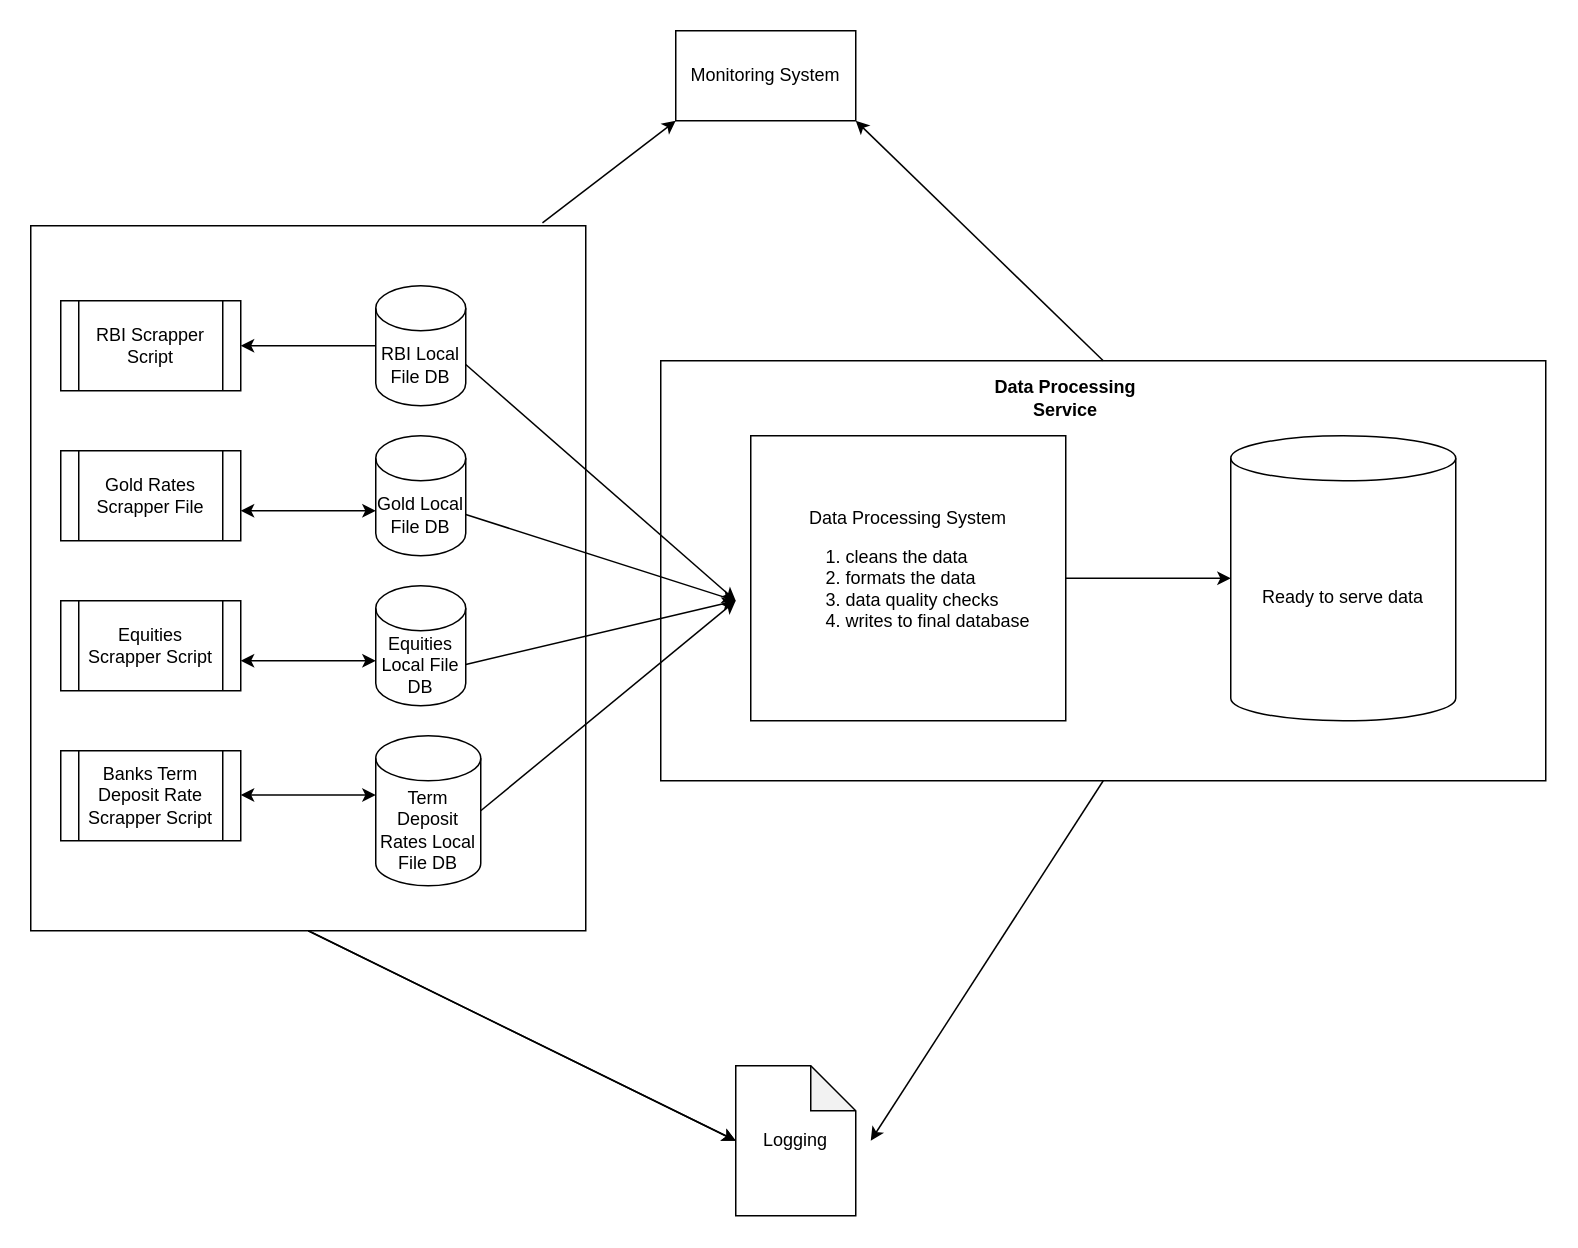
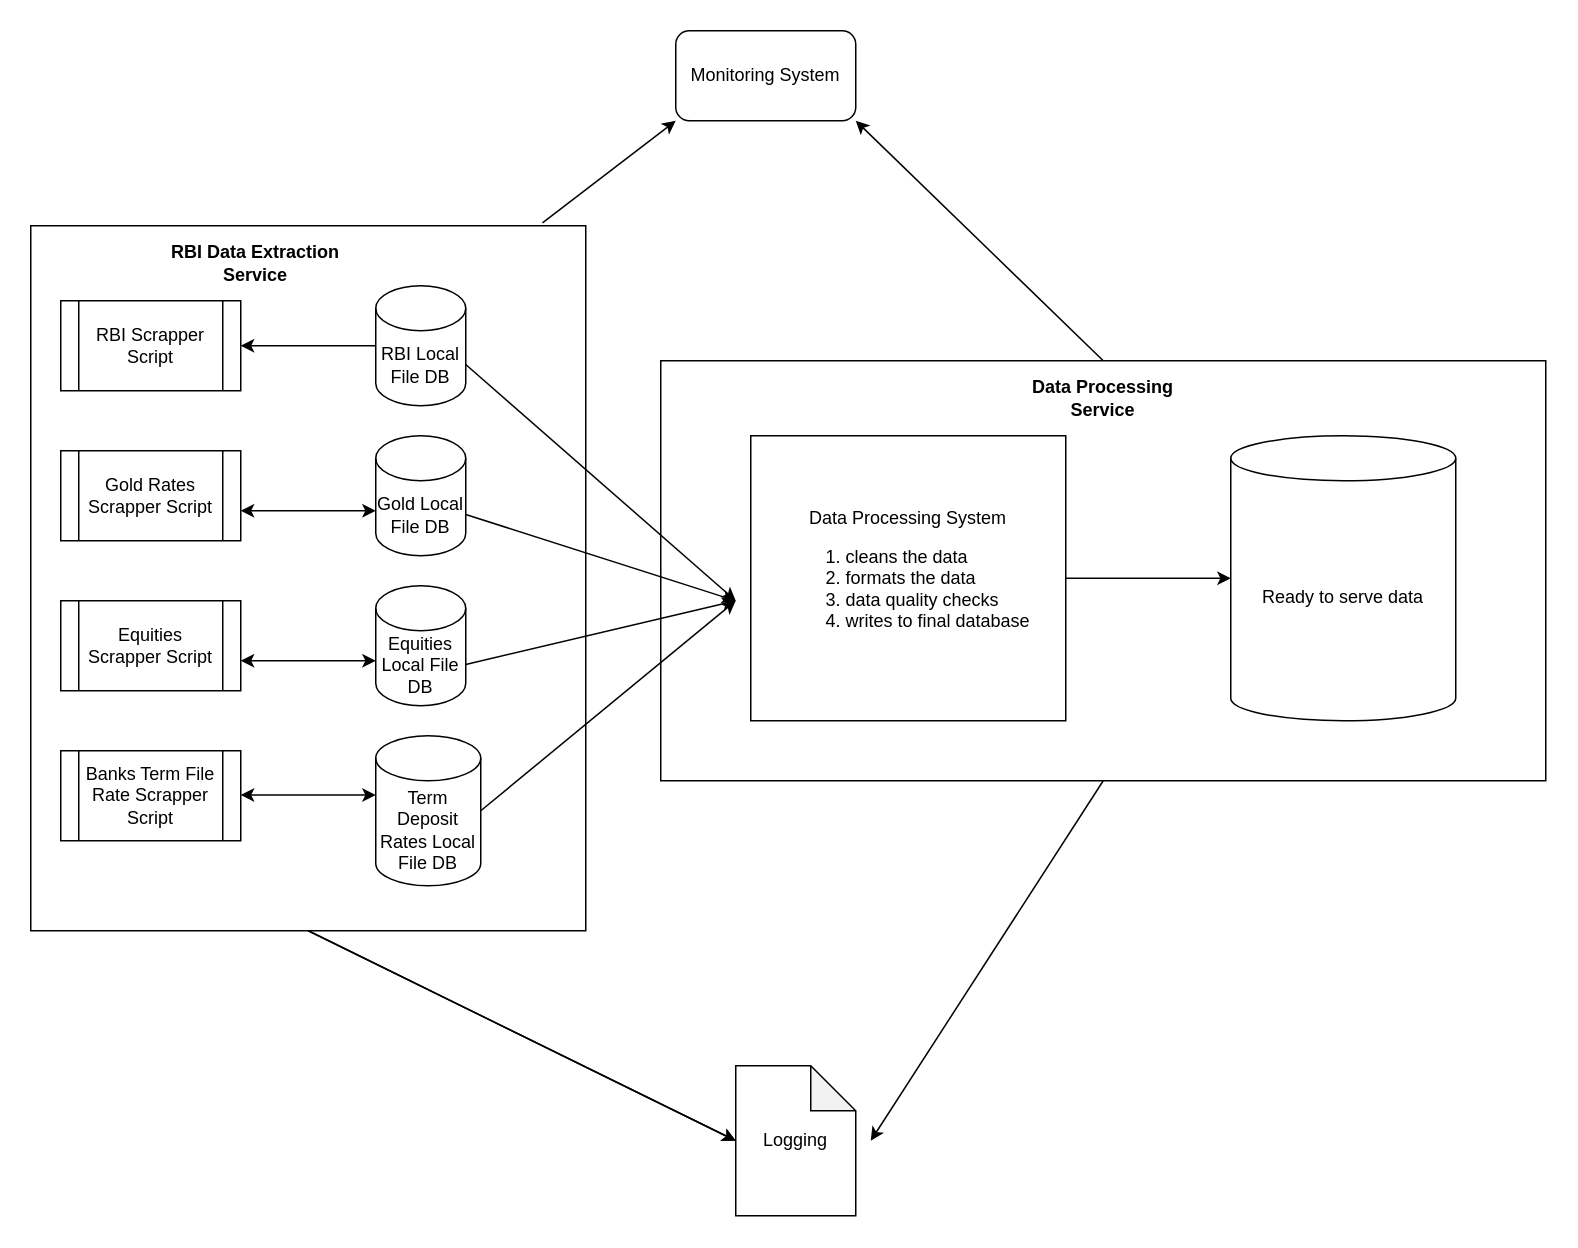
(766, 76) -> (766, 76)
none -> (256, 263)
(1066, 398) -> (1103, 398)
(151, 496) -> (151, 496)
(151, 796) -> (151, 796)
